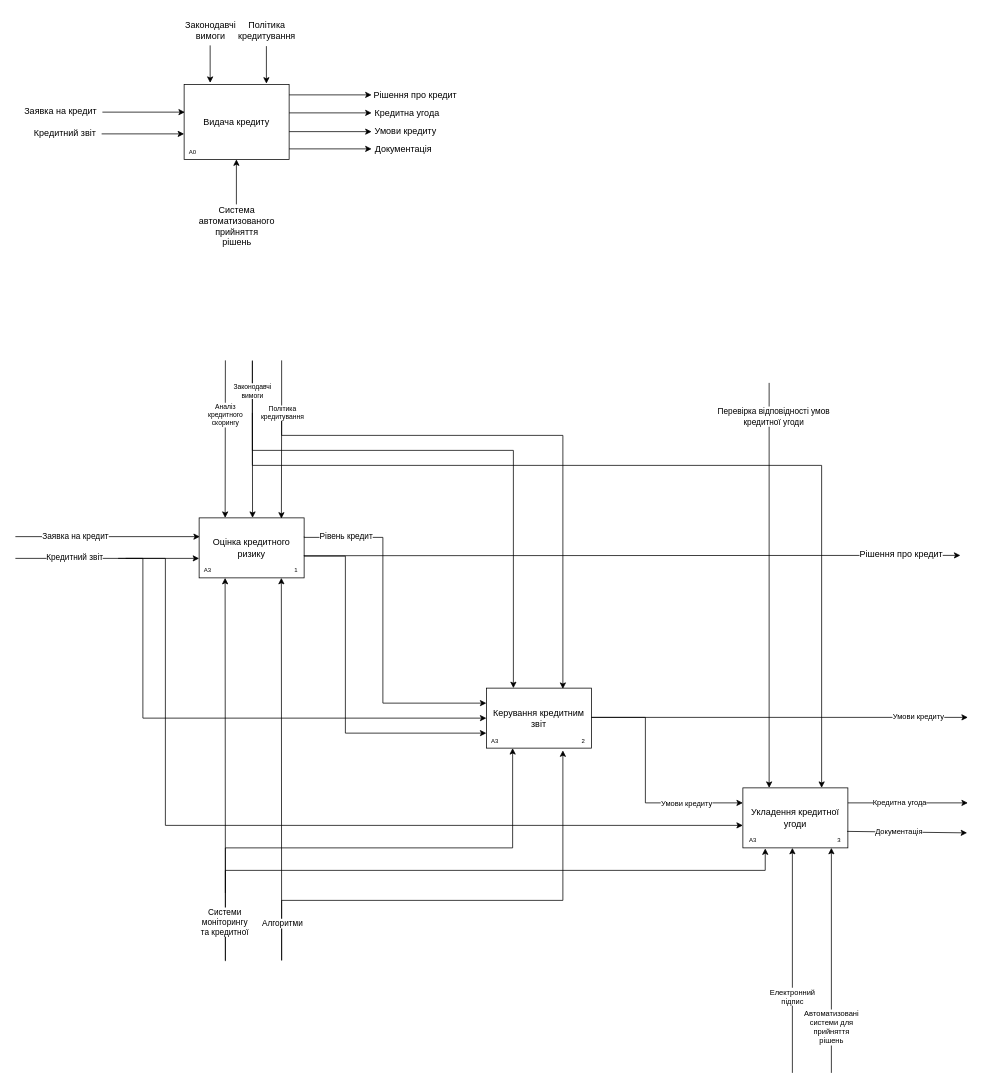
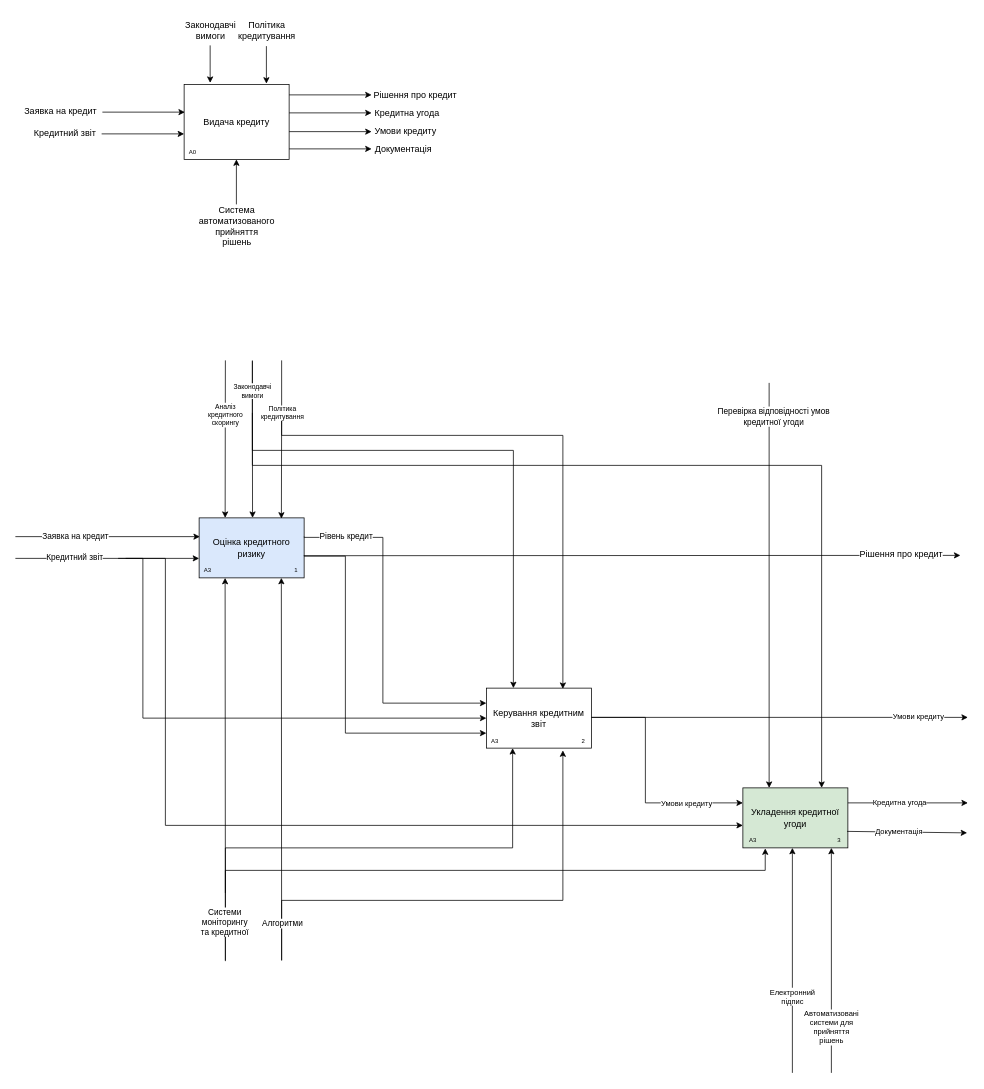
(252, 548) -> (252, 548)
(795, 818) -> (795, 818)
